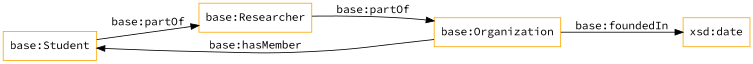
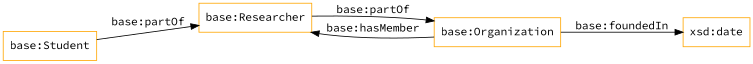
(270, 53) -> (377, 38)
